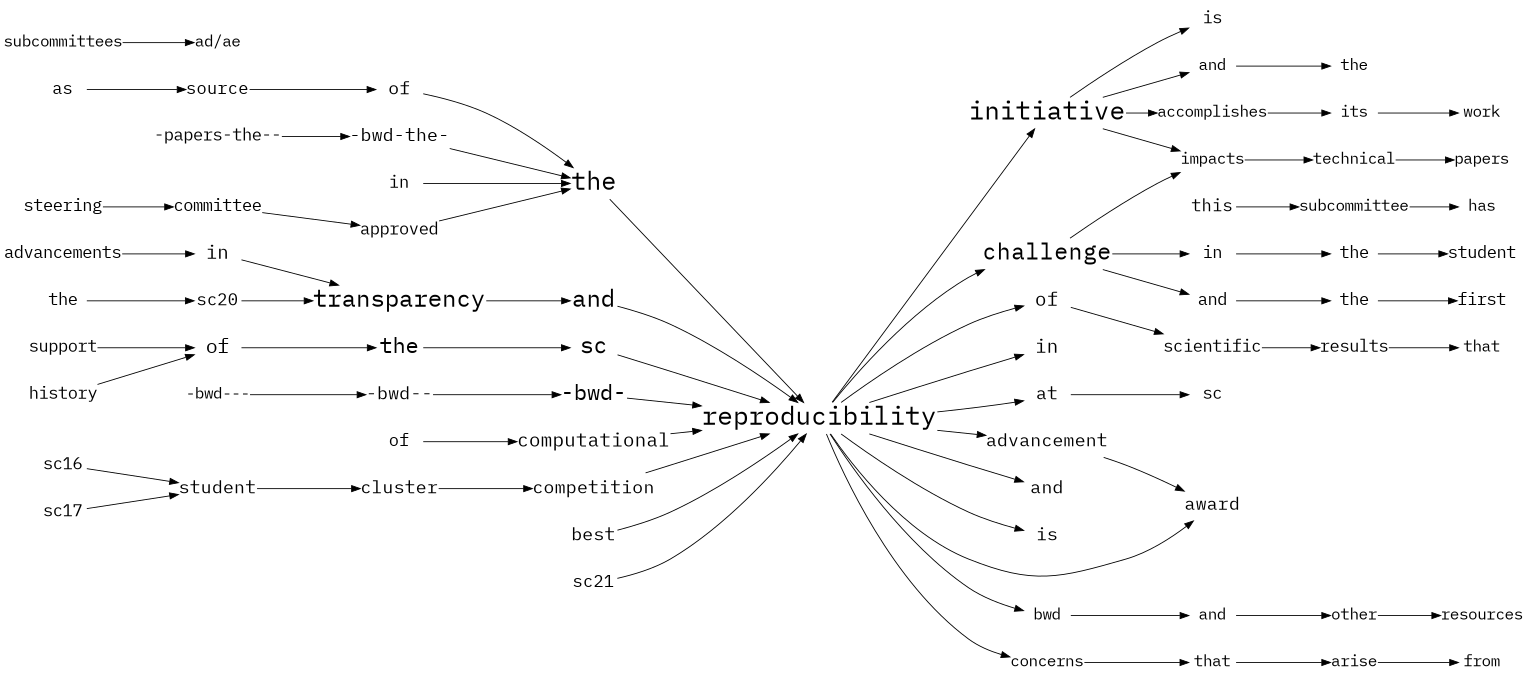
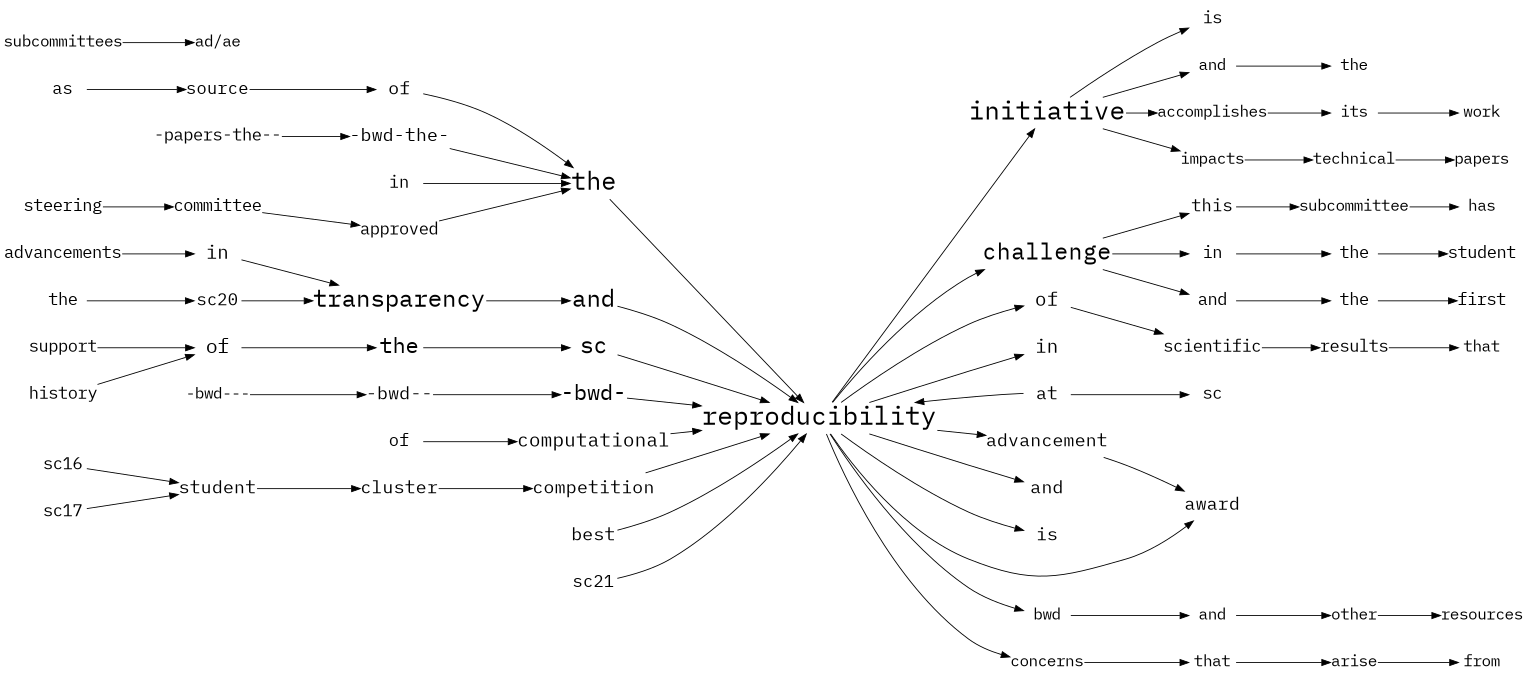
(1120, 205) -> (1142, 227)
(976, 407) -> (974, 397)
